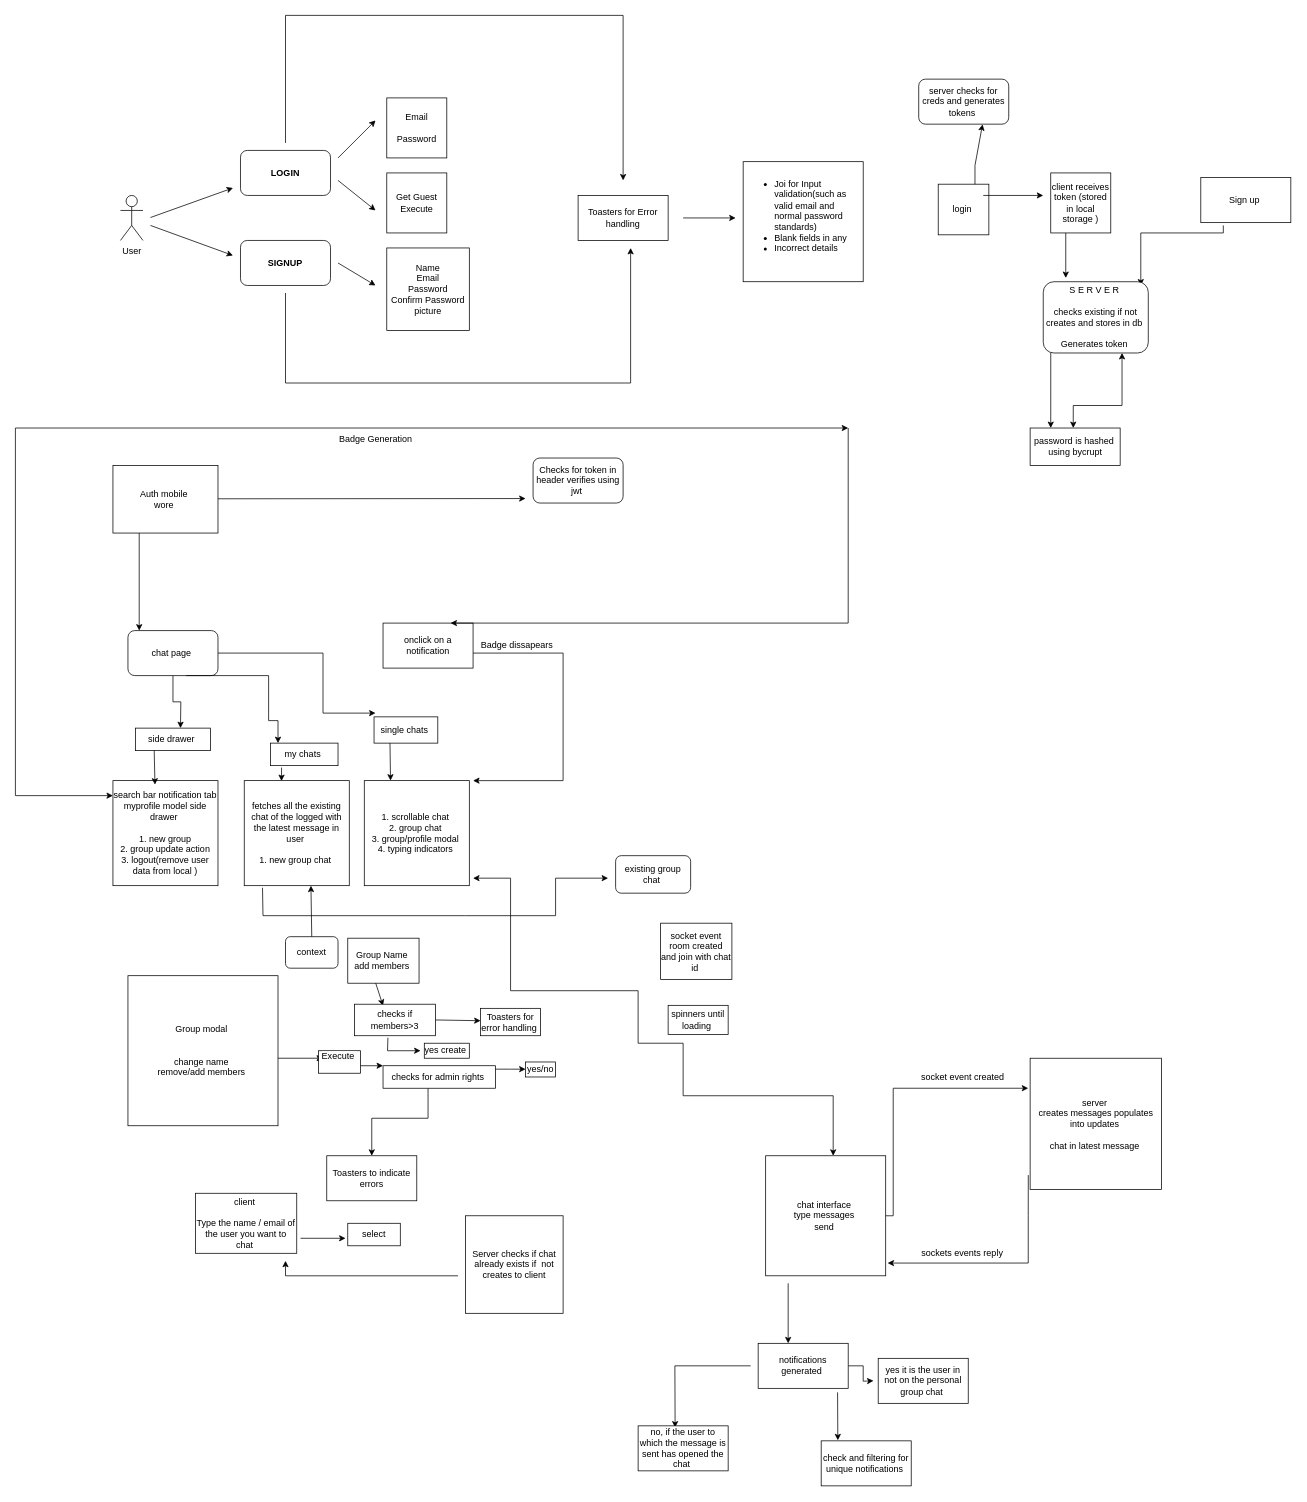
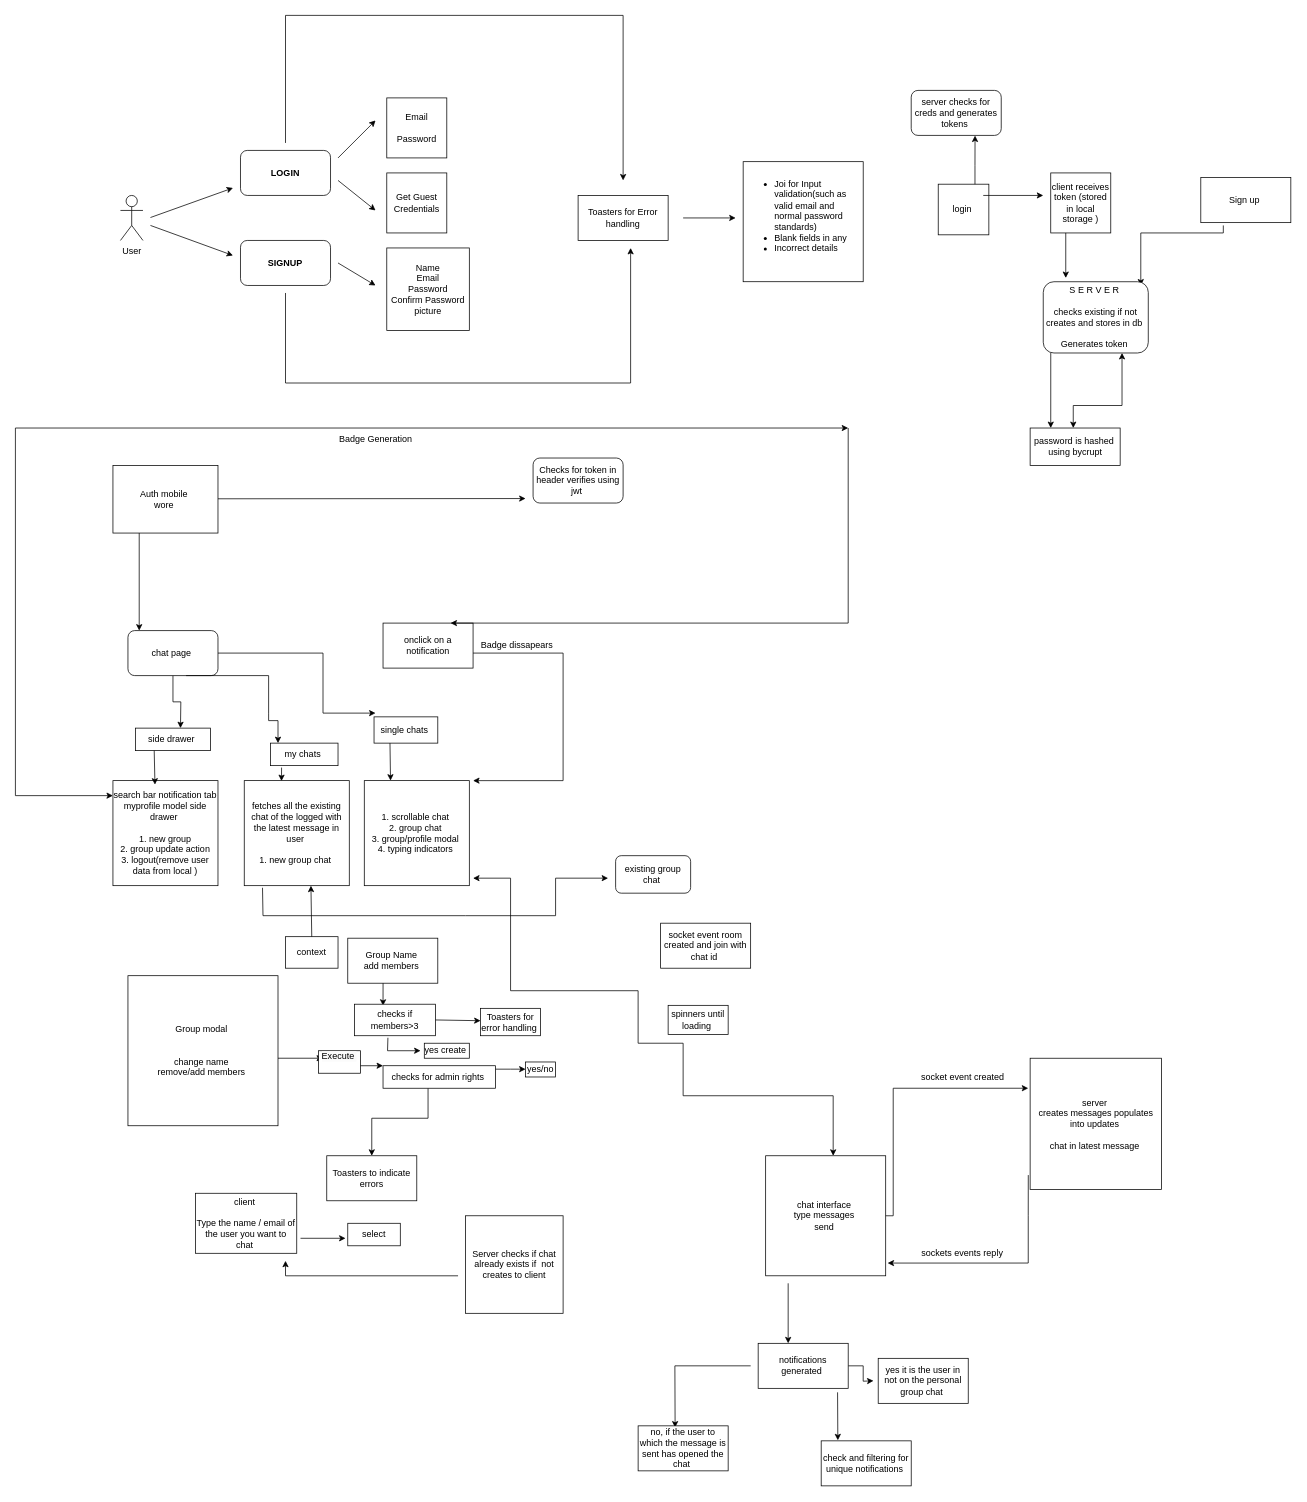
(963, 102) -> (956, 113)
(417, 203) -> (417, 203)
(696, 951) -> (705, 945)
(312, 952) -> (312, 952)
(383, 960) -> (393, 960)
